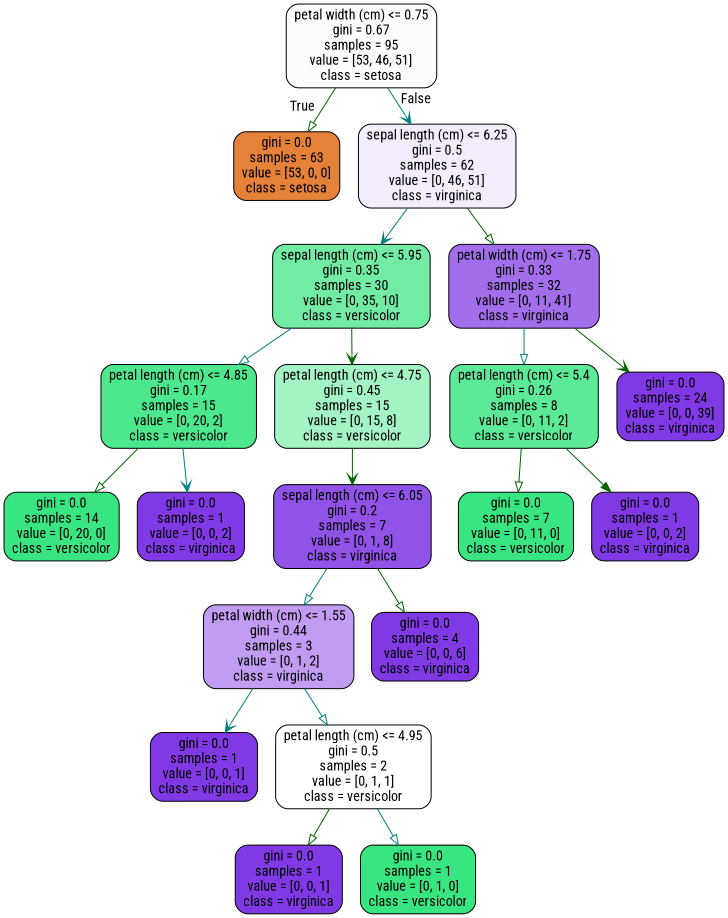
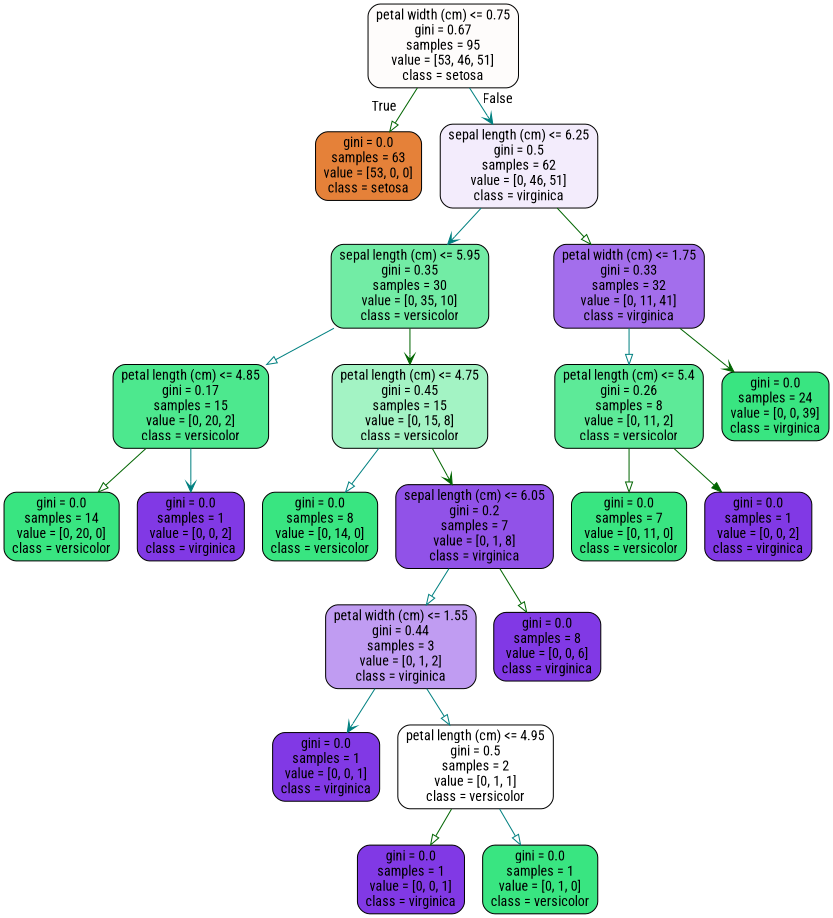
(670, 406) -> (775, 406)
none -> (320, 527)
(425, 647) -> (547, 647)
